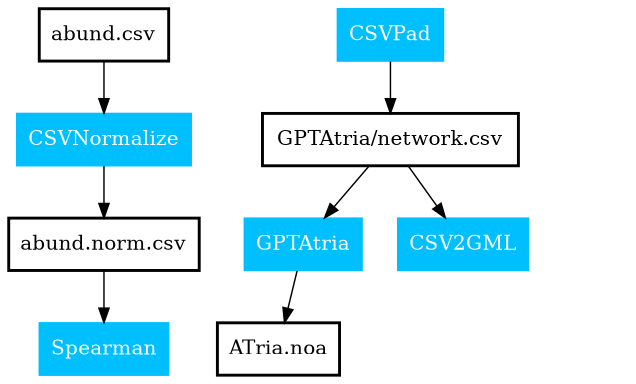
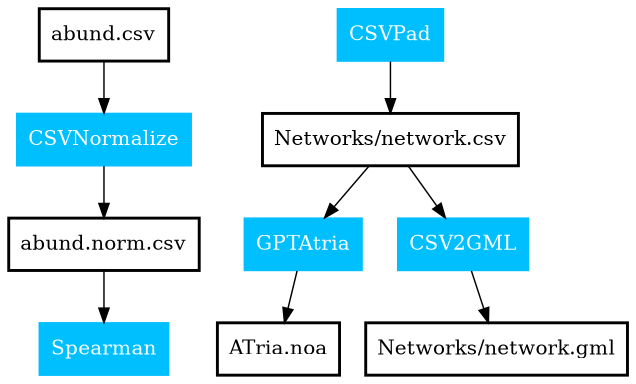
(390, 140) -> (390, 140)
none -> (497, 349)
